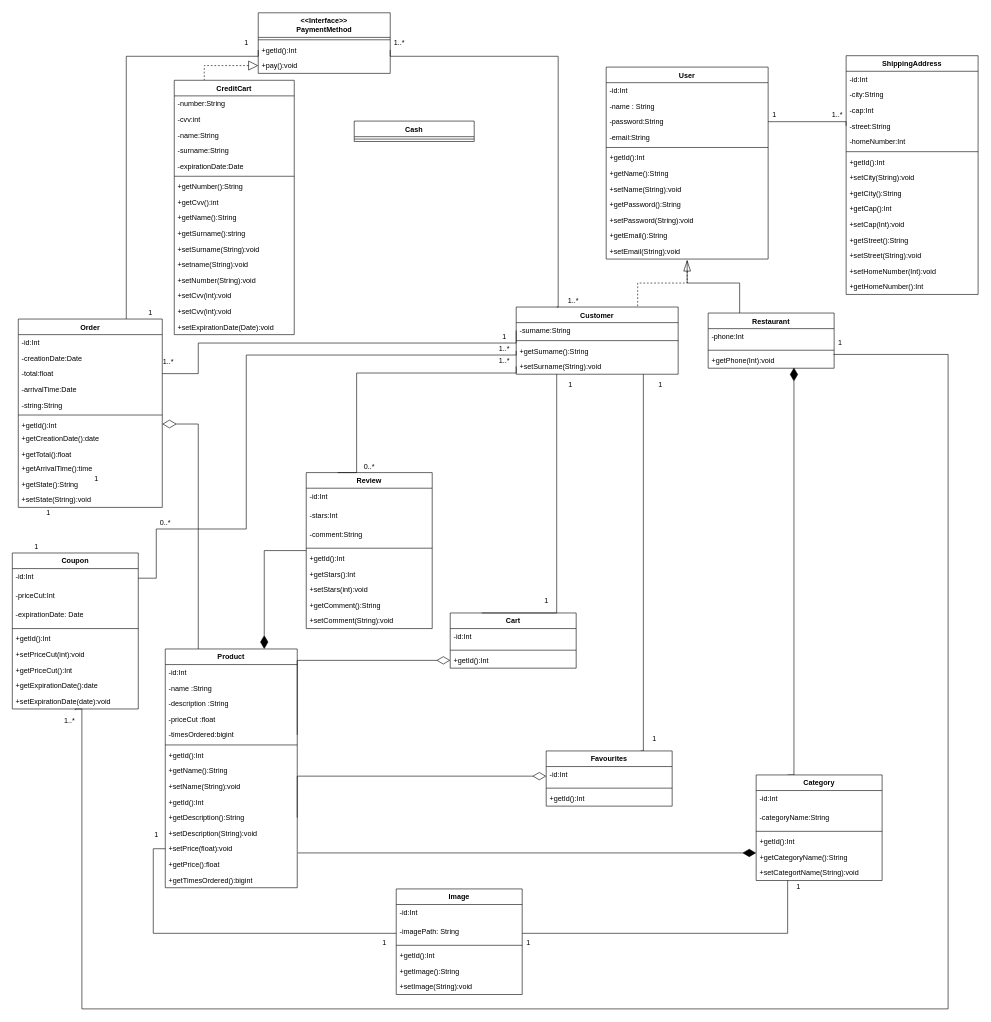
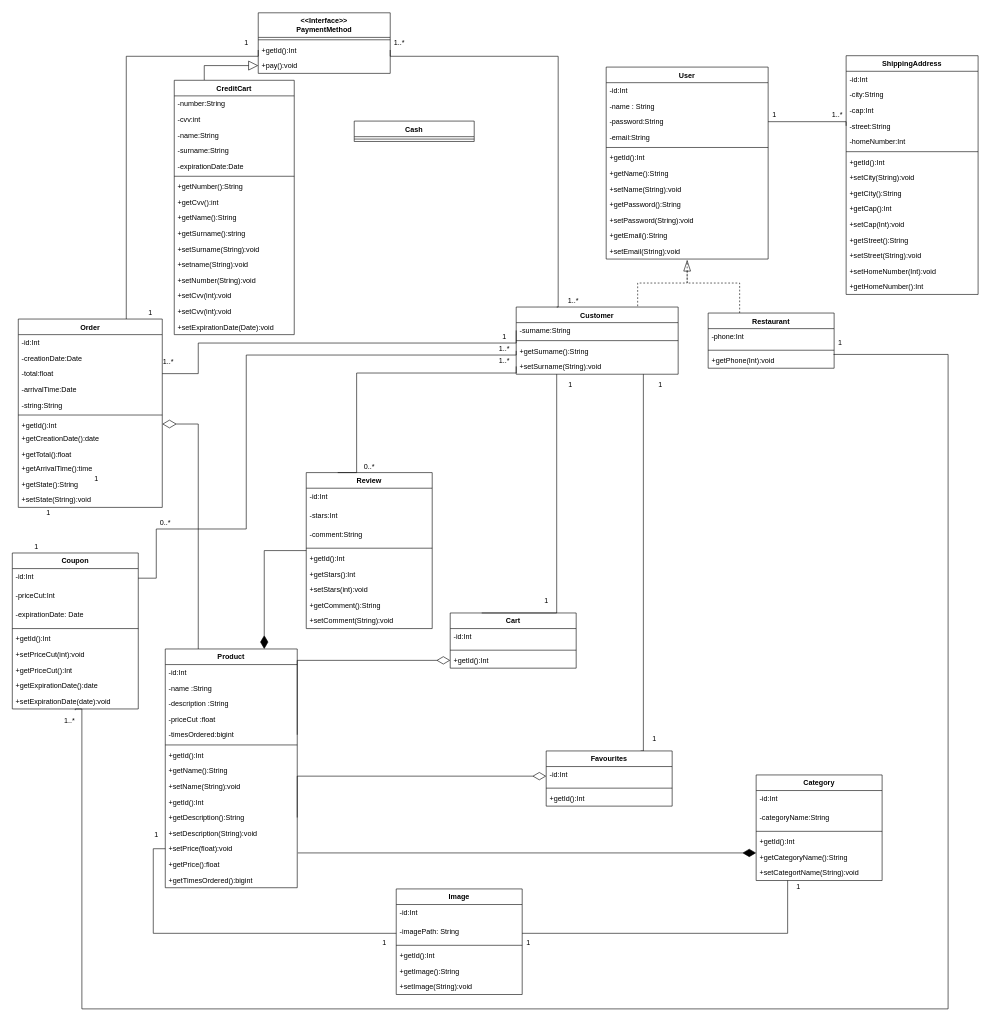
(219, 65) -> (219, 65)
(729, 283) -> (729, 283)
(794, 382) -> none
